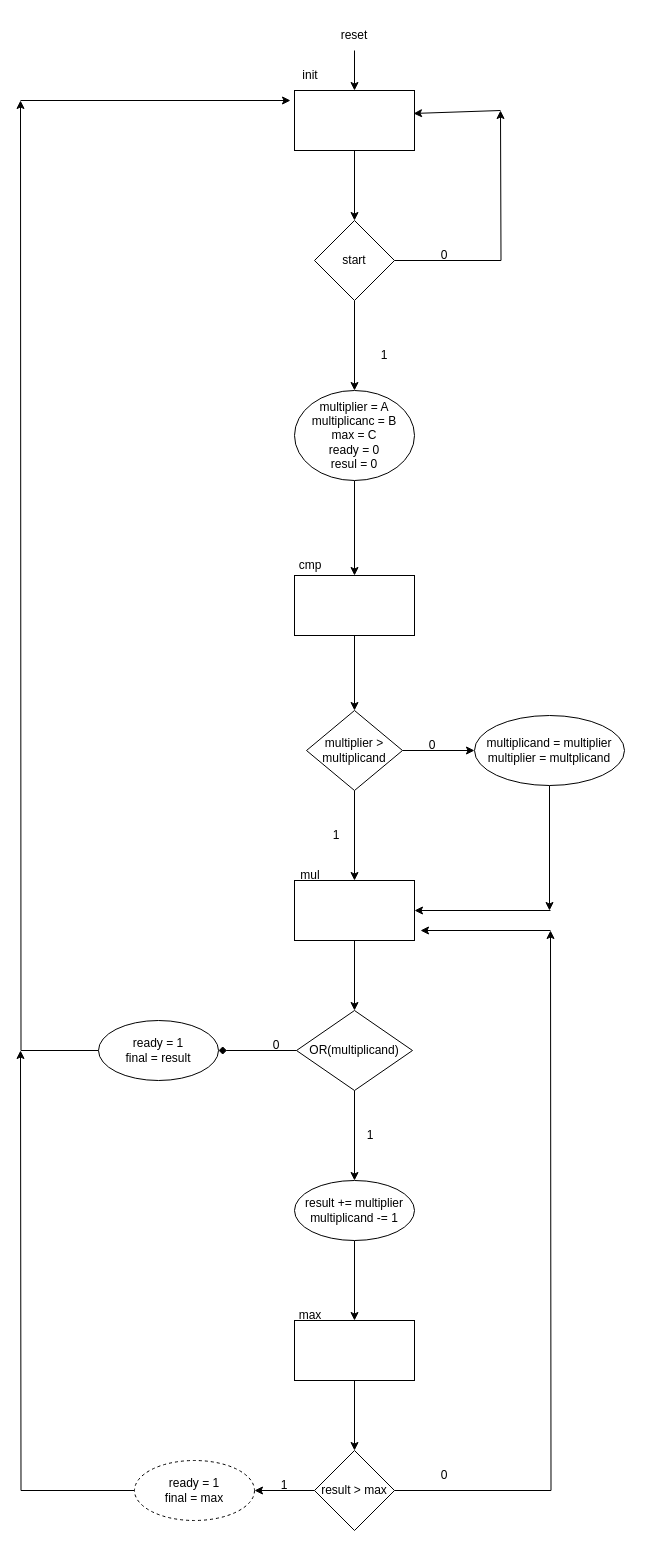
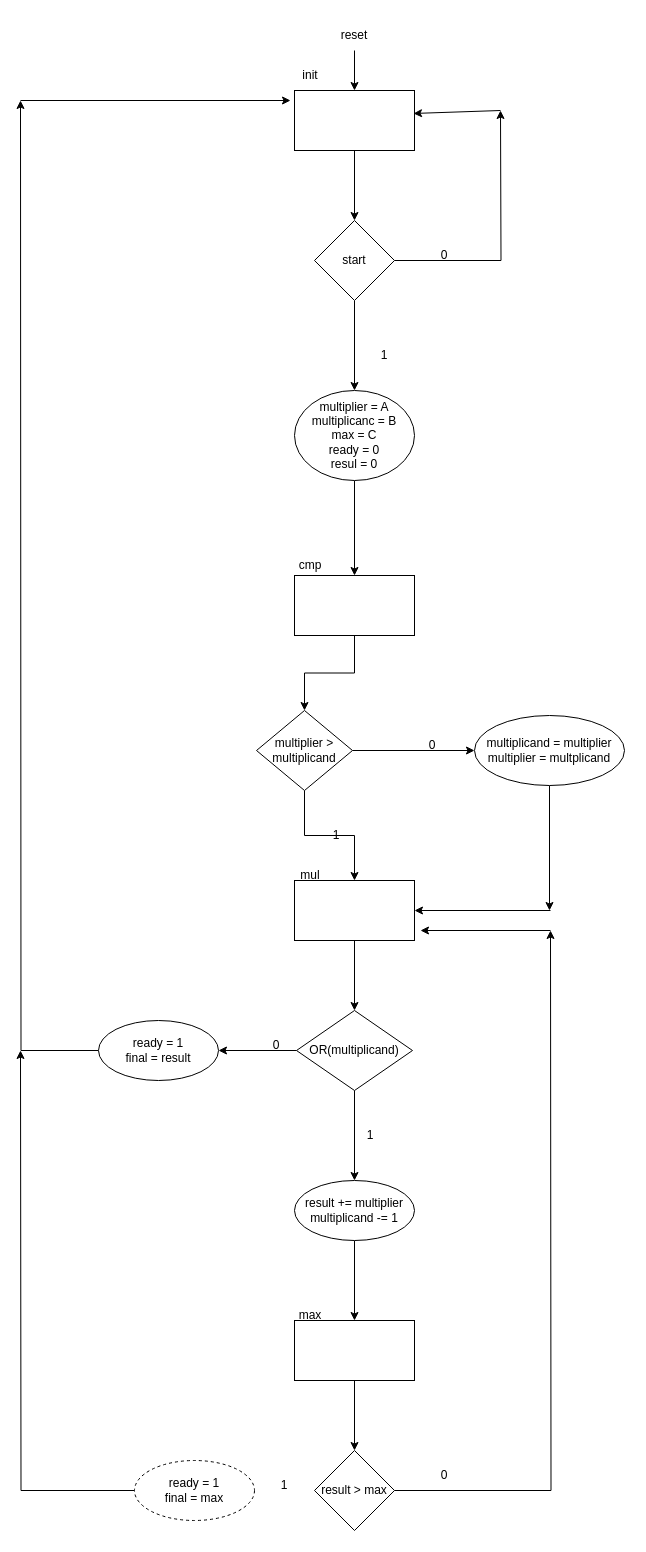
(355, 751) -> (305, 751)
(227, 1051) -> (226, 1051)
(288, 1491) -> none
